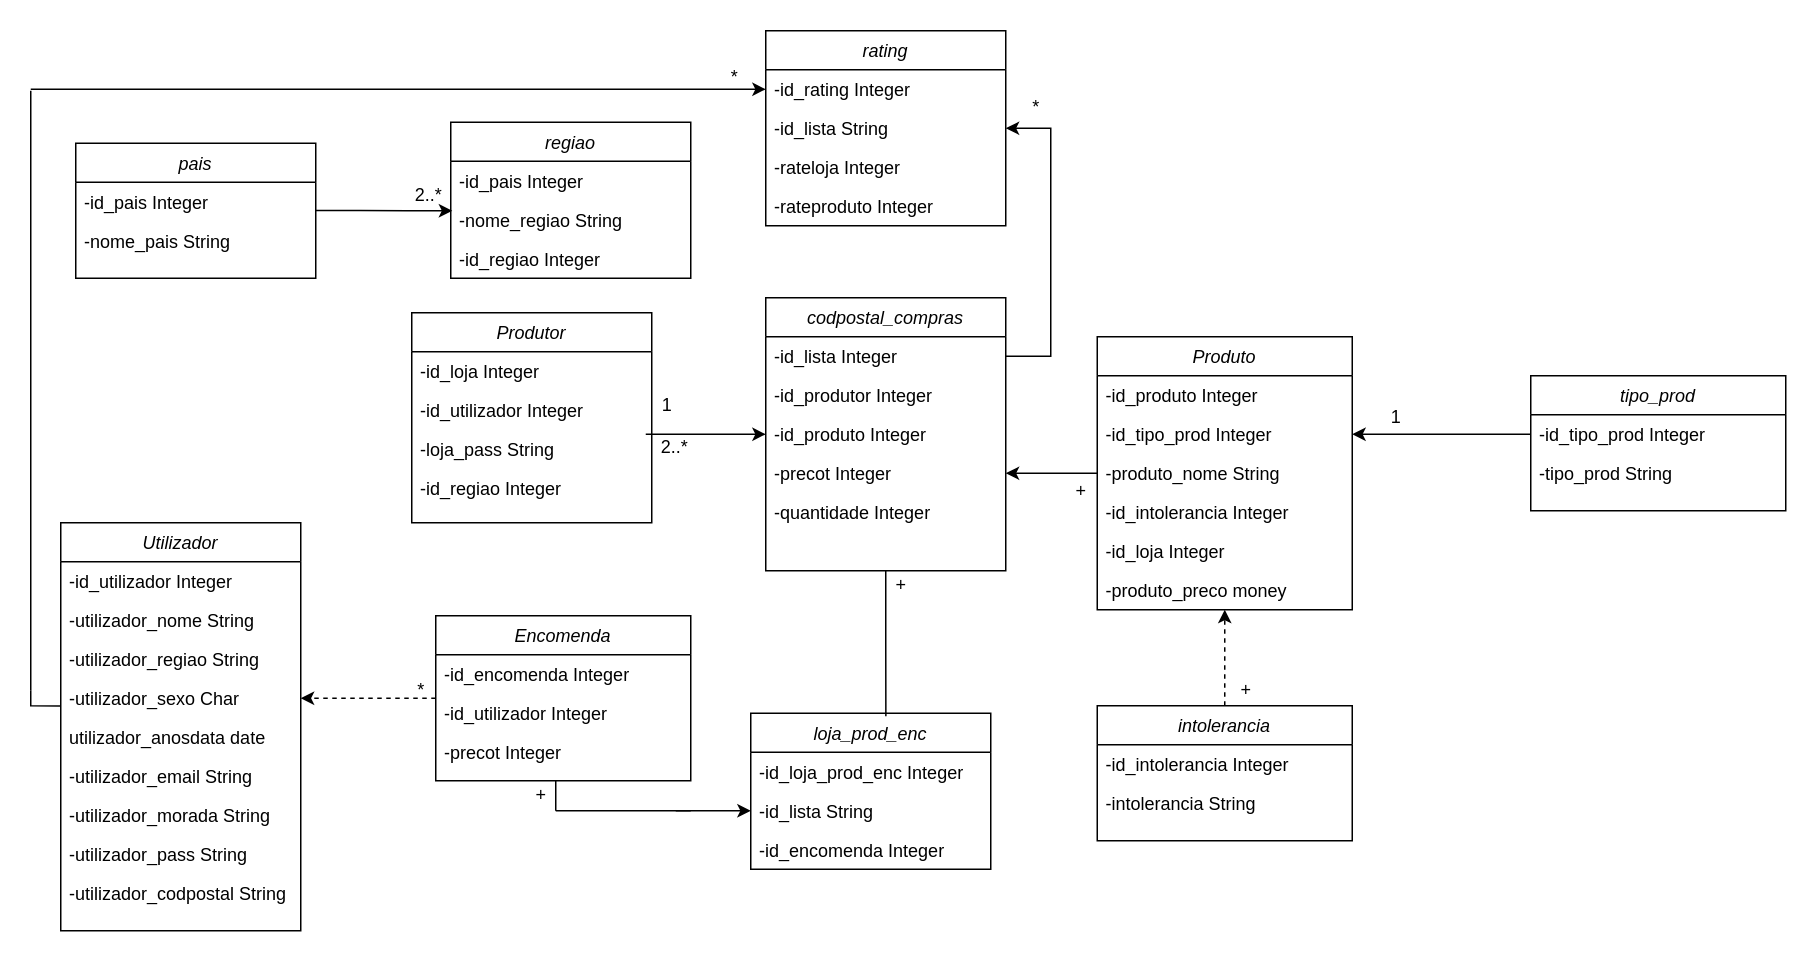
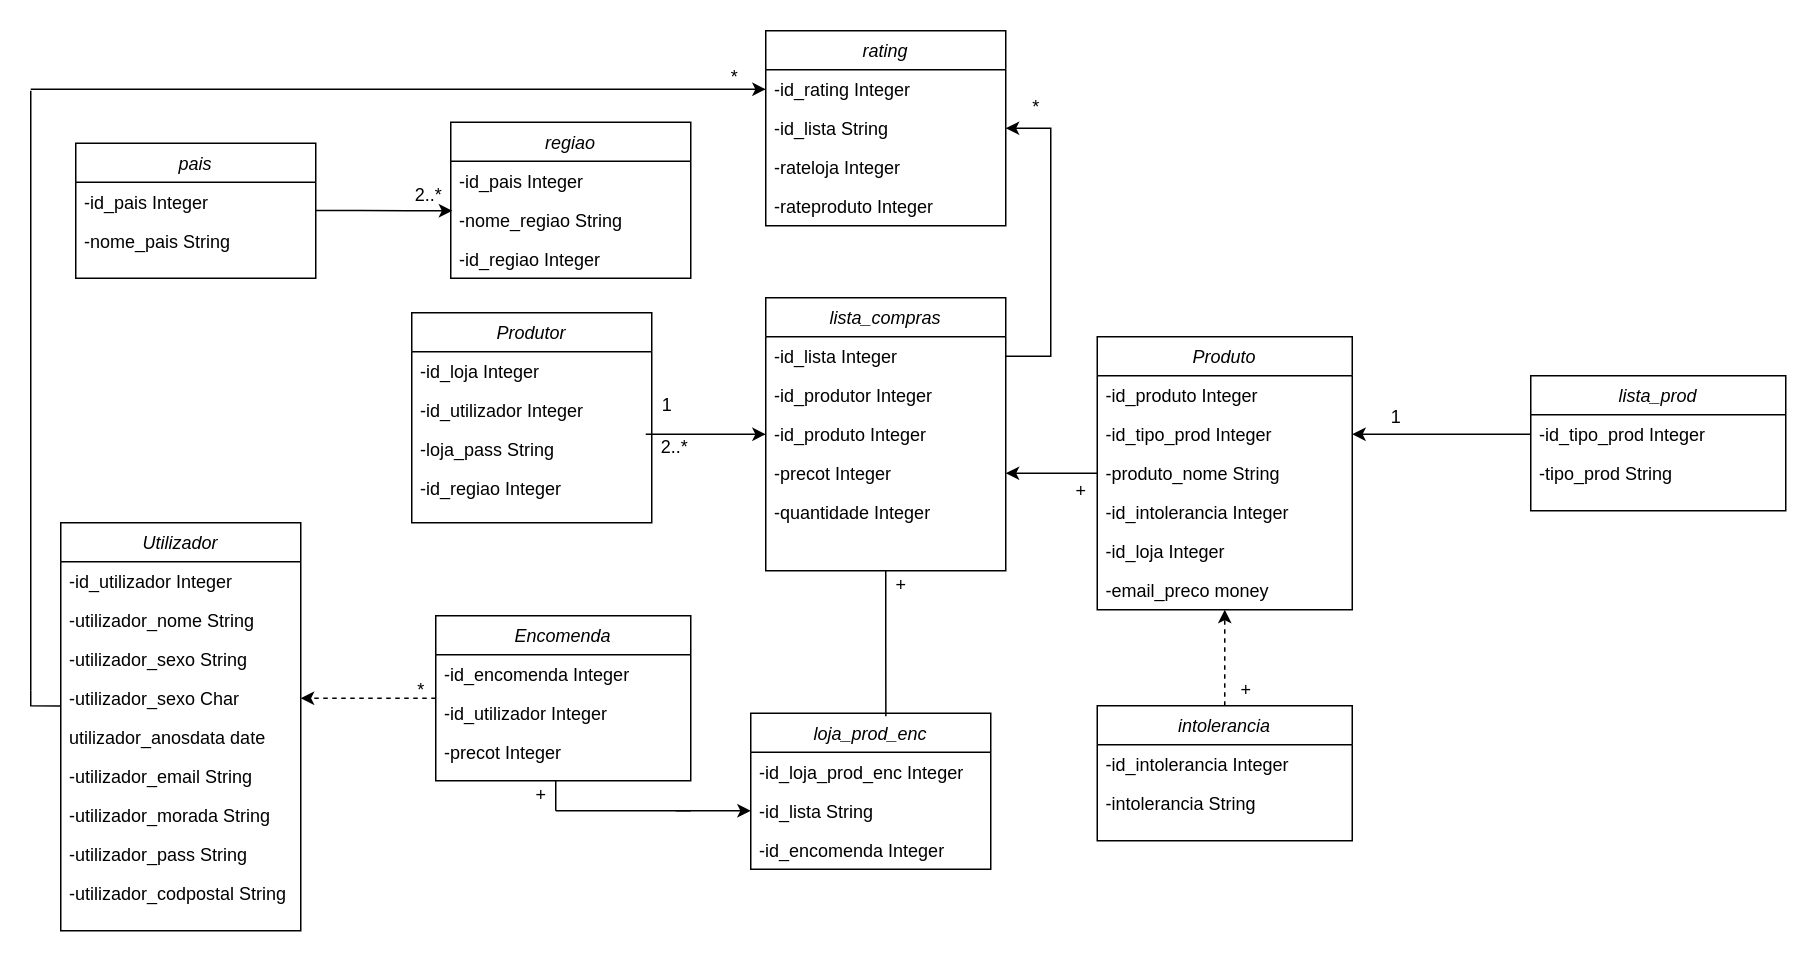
(885, 318) -> (885, 318)
(1658, 396) -> (1658, 396)
(1204, 591) -> (1189, 591)
(181, 660) -> (173, 660)
